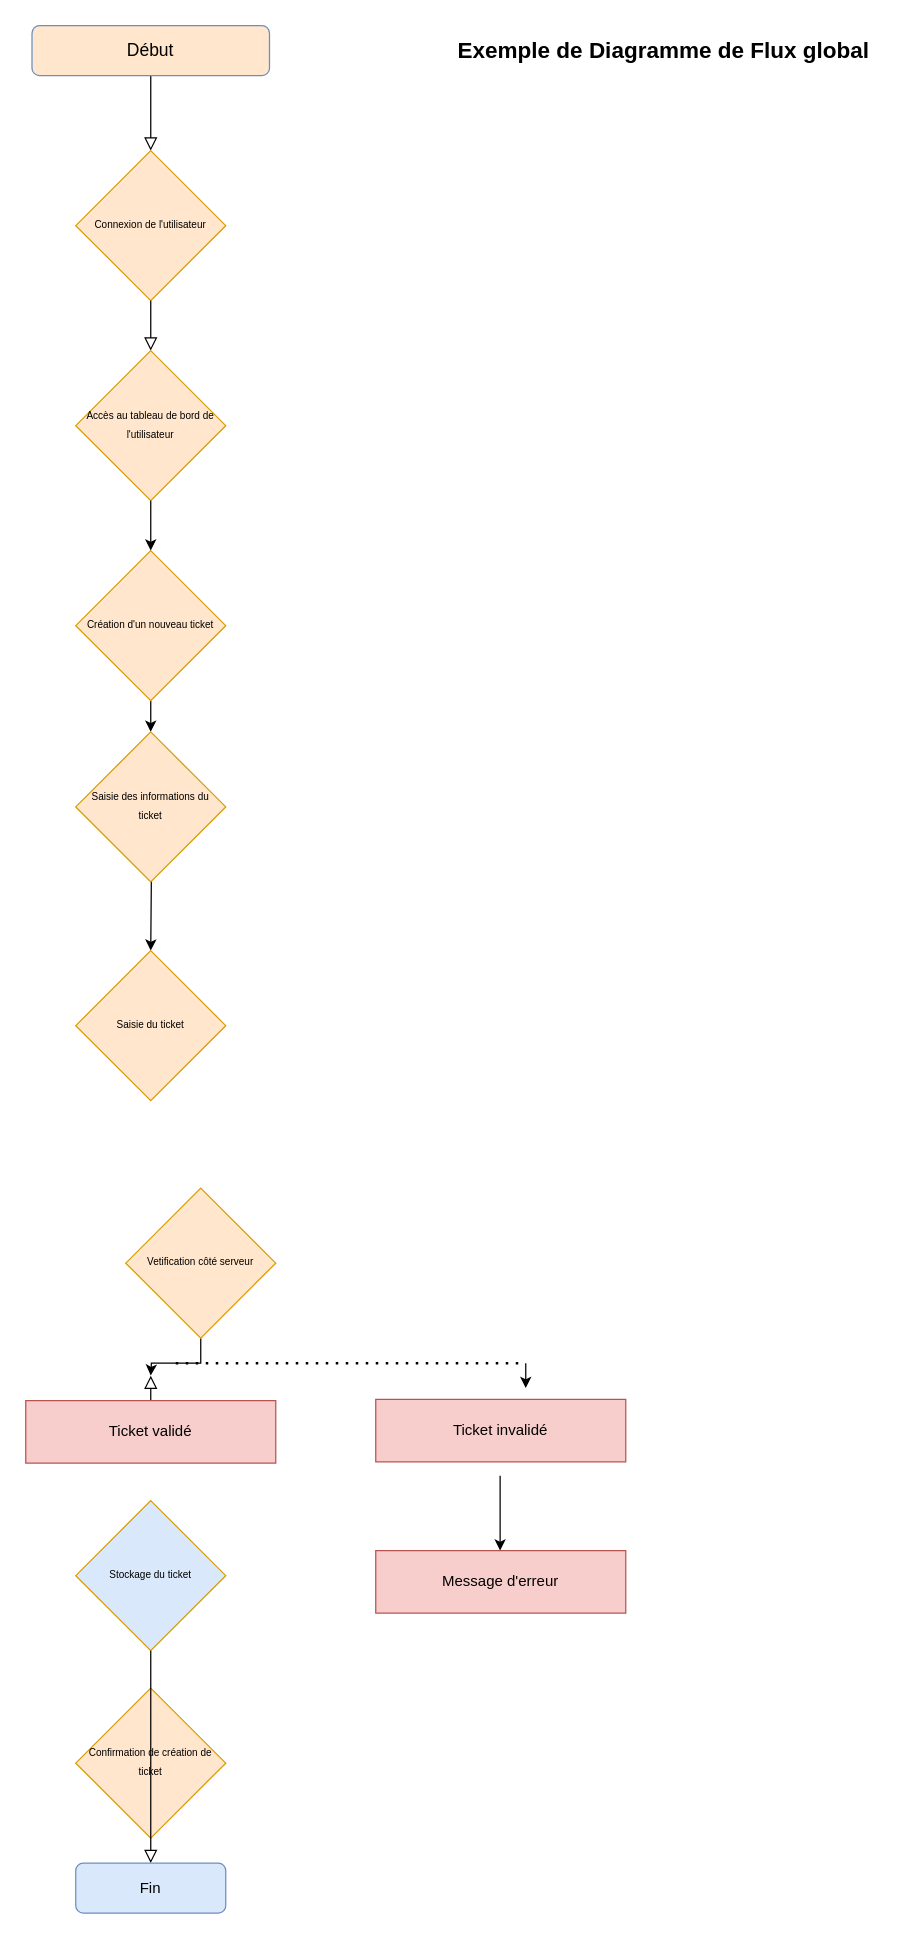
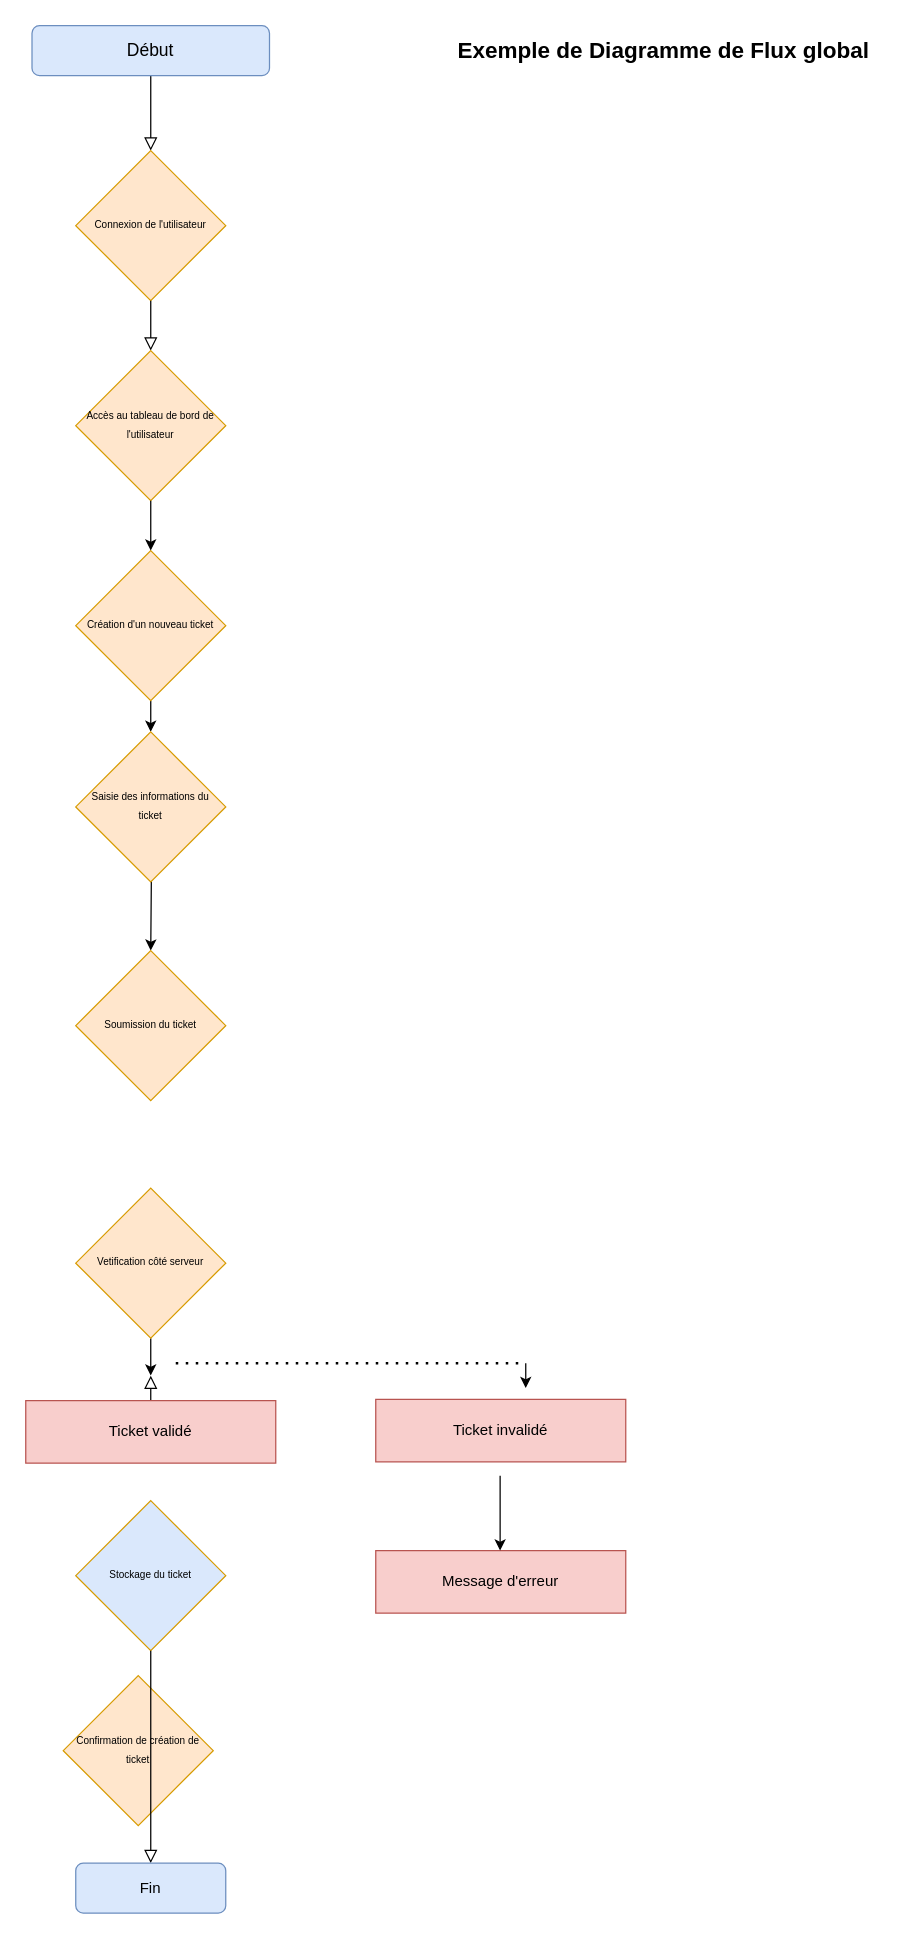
(151, 51) -> (151, 51)
(151, 1023) -> (151, 1023)
(201, 1263) -> (151, 1263)
(151, 1763) -> (138, 1751)
